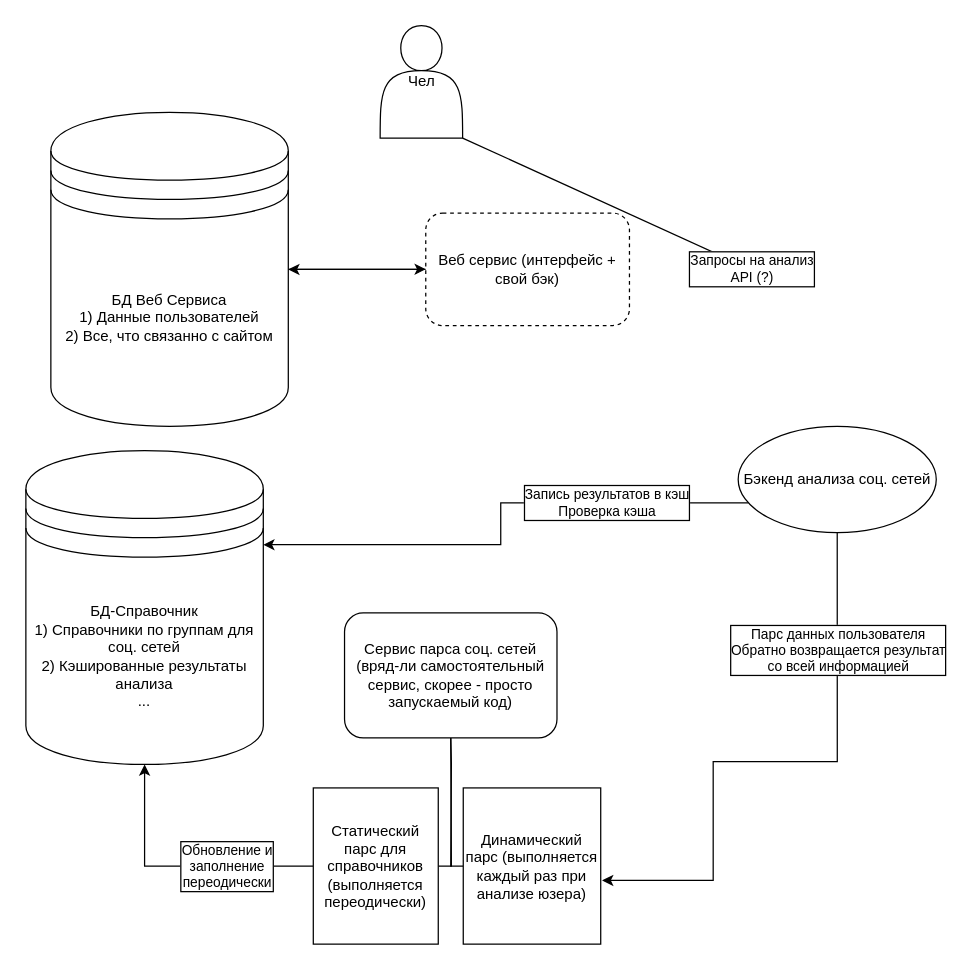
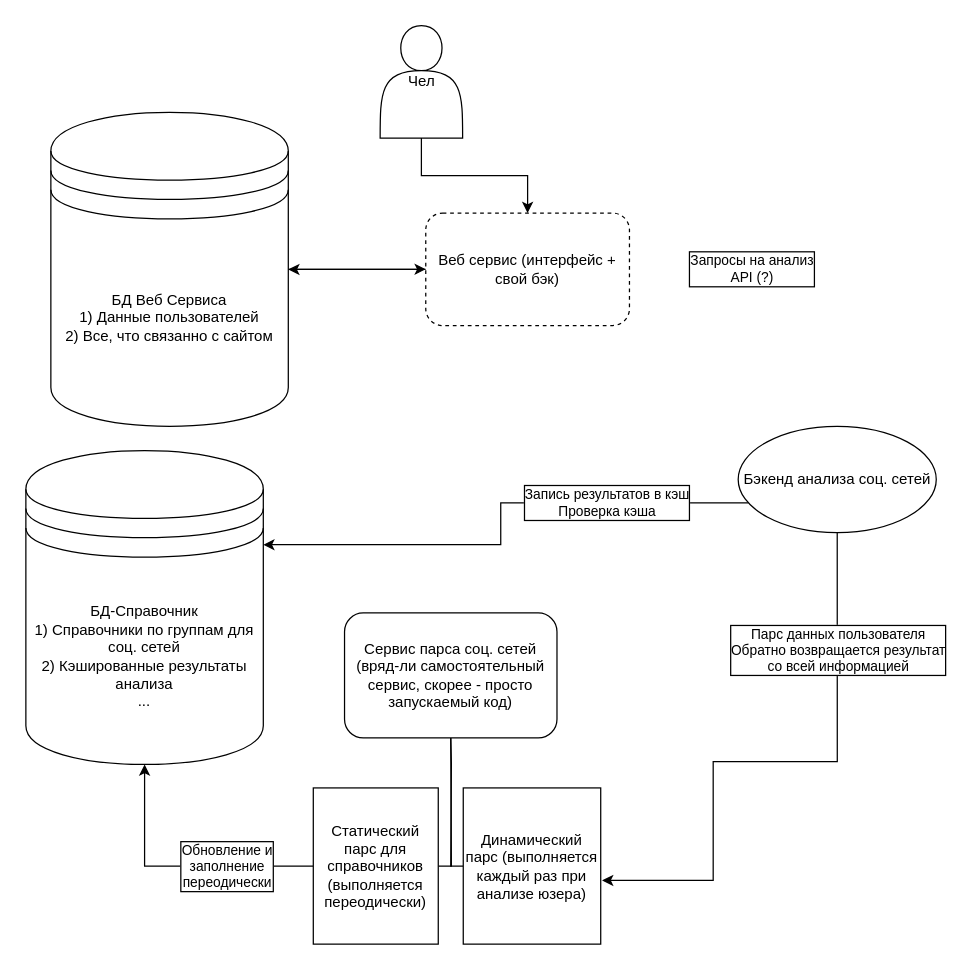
(587, 195) -> (470, 176)
